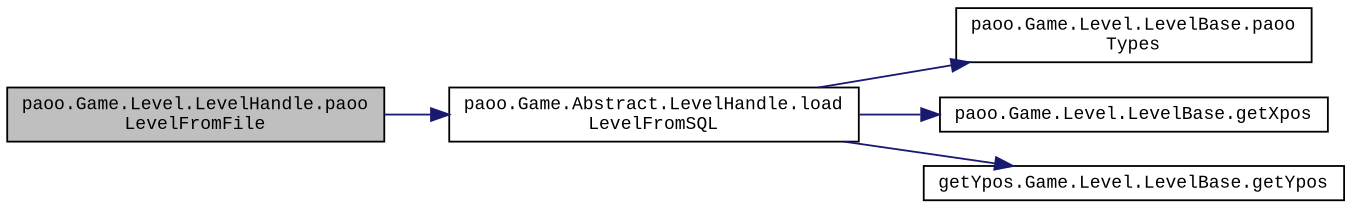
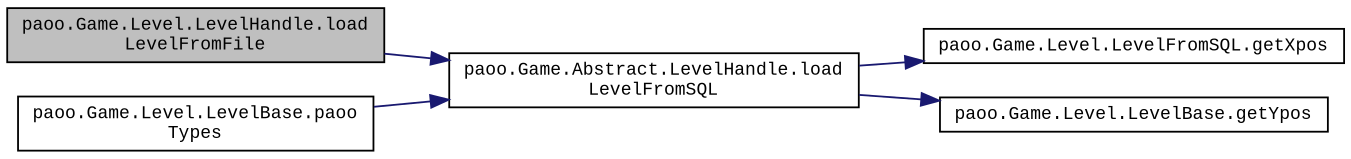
(885, 76) -> (402, 104)
(196, 115) -> (196, 35)
(1134, 115) -> (1134, 46)
(1134, 183) -> (1134, 115)
